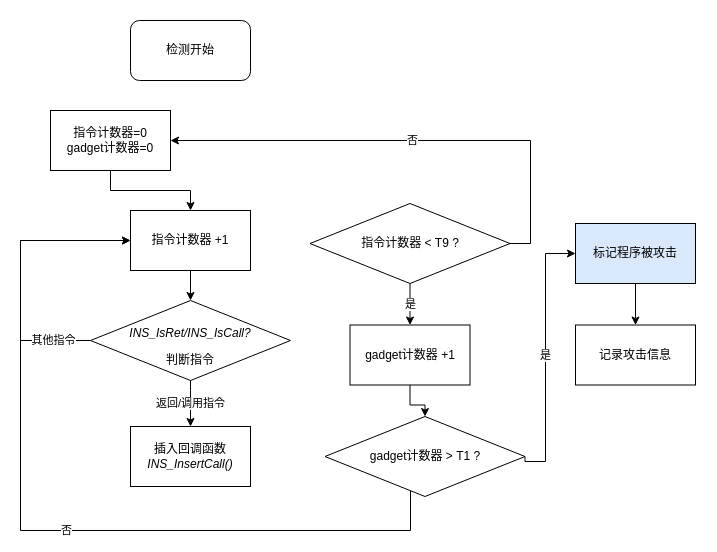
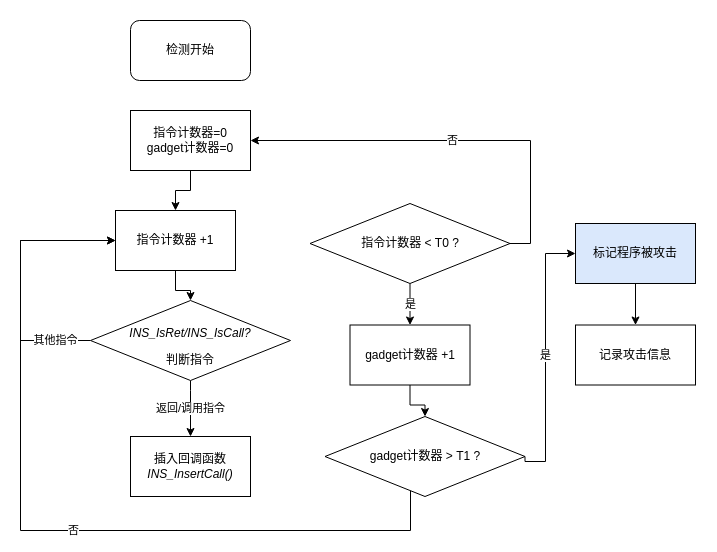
(111, 141) -> (191, 141)
(191, 241) -> (176, 241)
(411, 244) -> (411, 244)
(191, 457) -> (191, 467)
